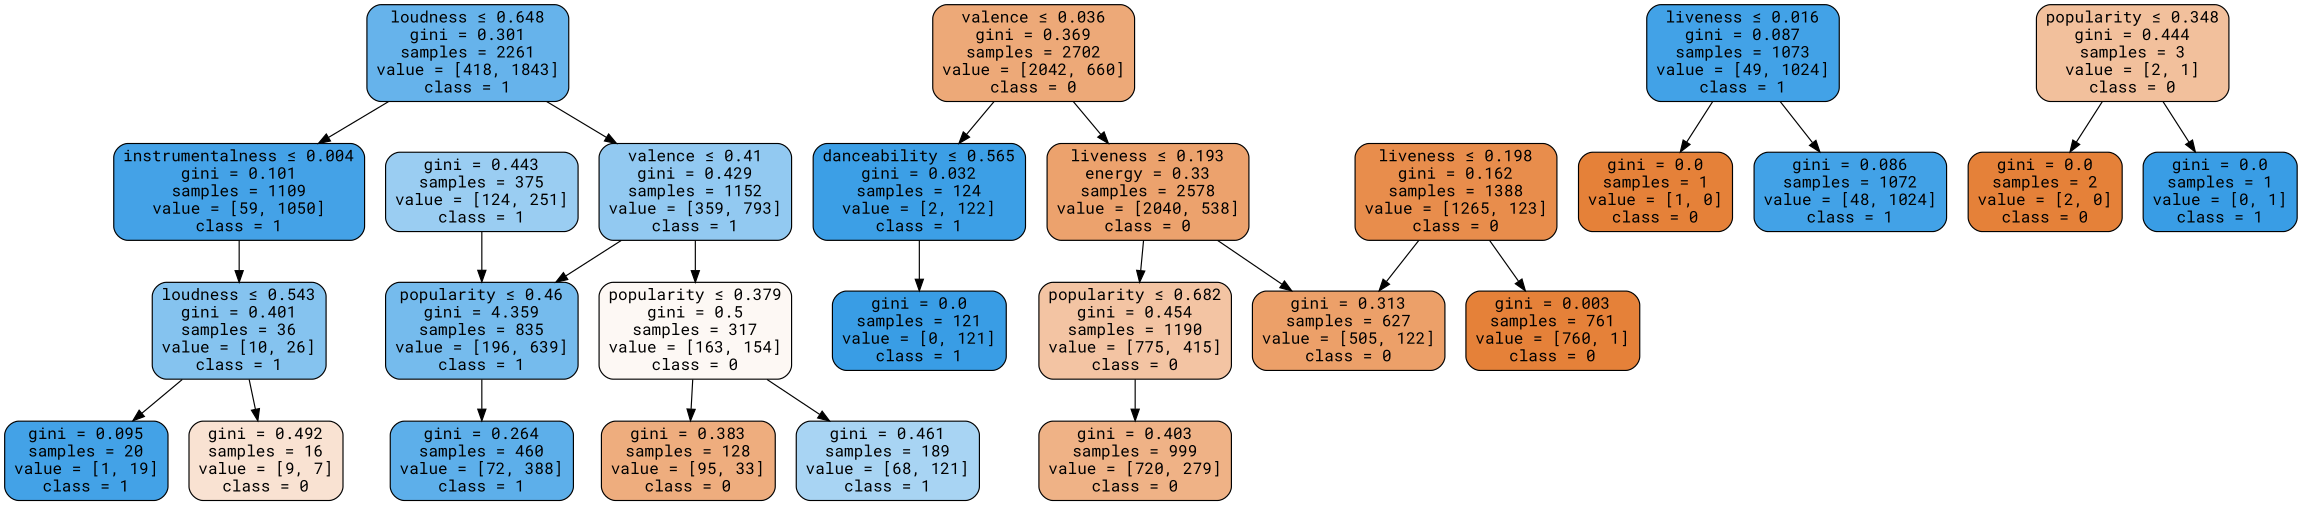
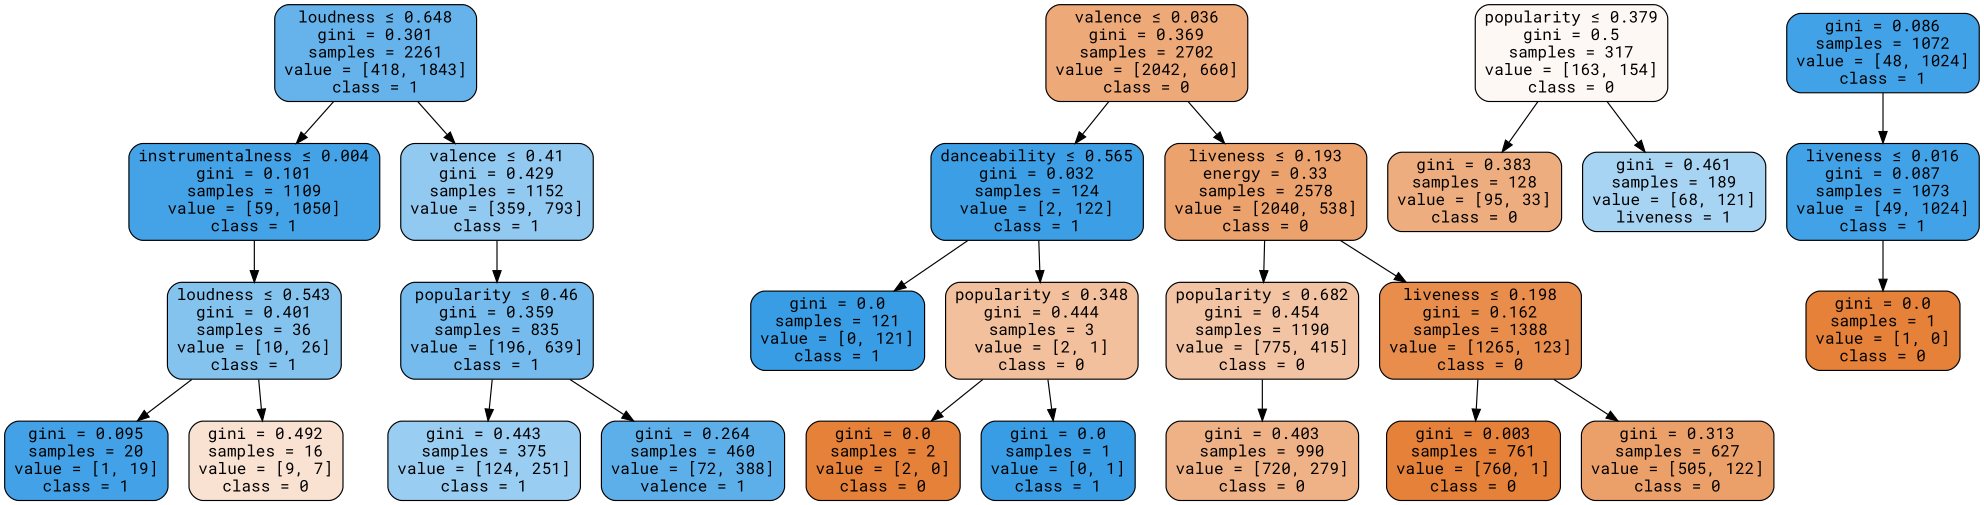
(1796, 122) -> (1883, 112)
(482, 251) -> (491, 394)
(695, 255) -> none
none -> (1039, 256)
(1250, 262) -> (1368, 258)
(482, 313) -> (497, 313)
(1135, 452) -> (1262, 452)
(482, 487) -> (693, 487)
(888, 487) -> (1674, 218)
